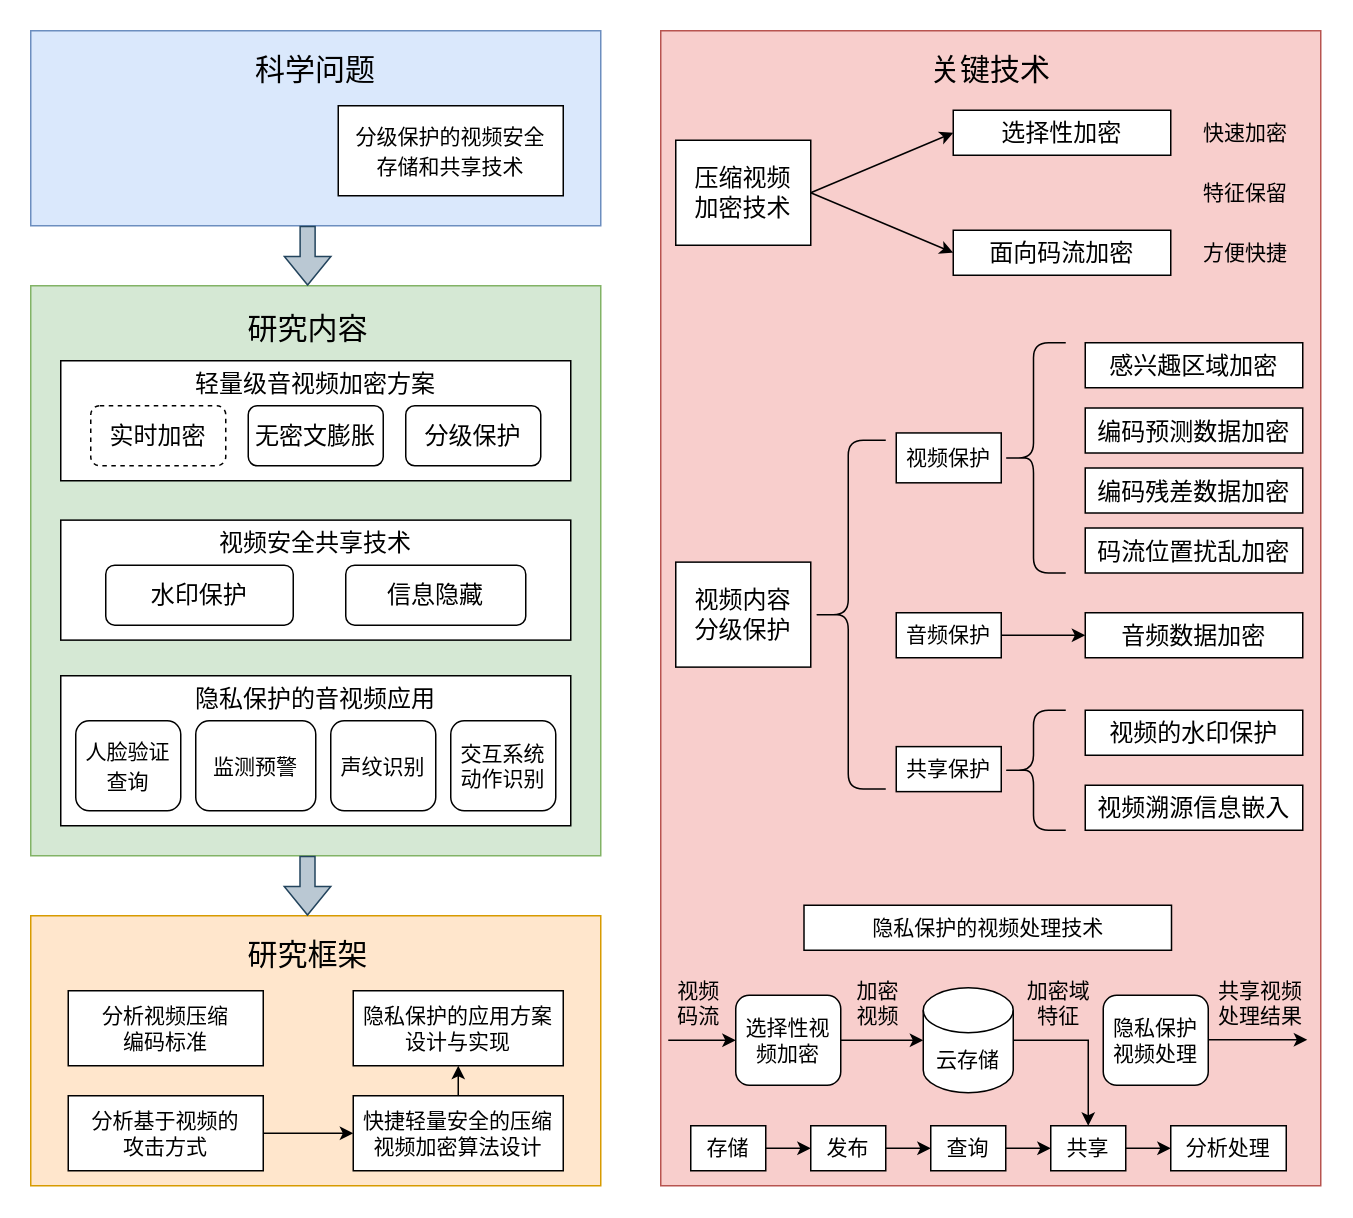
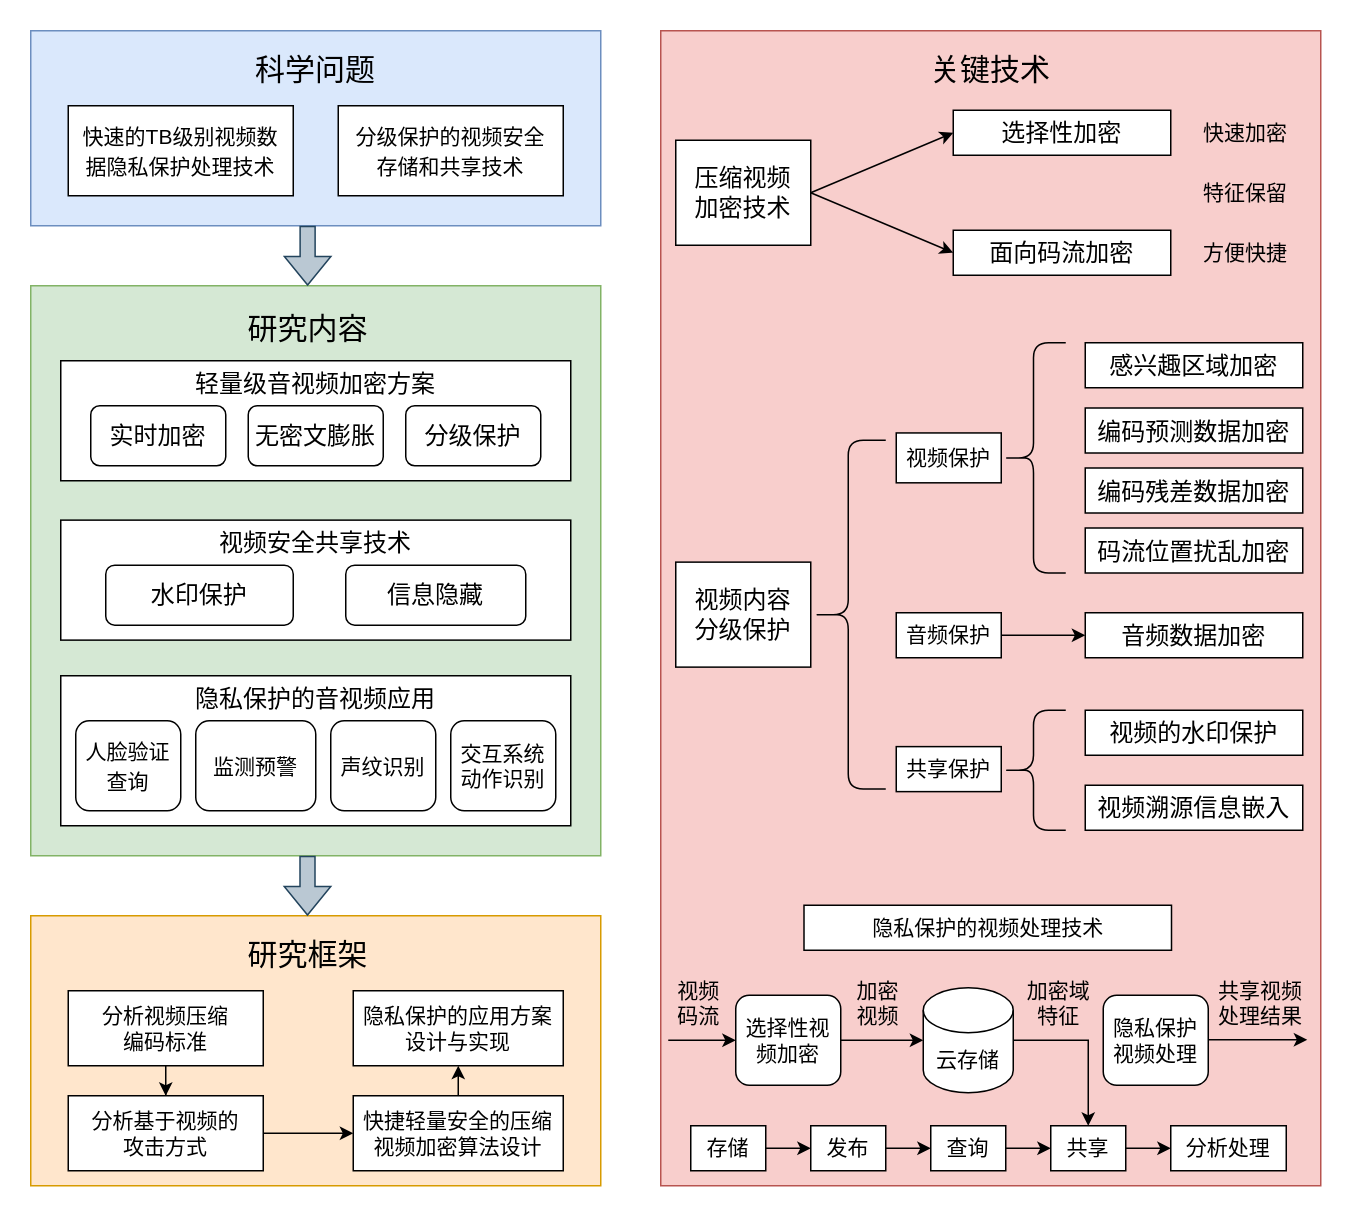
none -> (181, 151)
(158, 436) -> (158, 436)
none -> (166, 1086)
